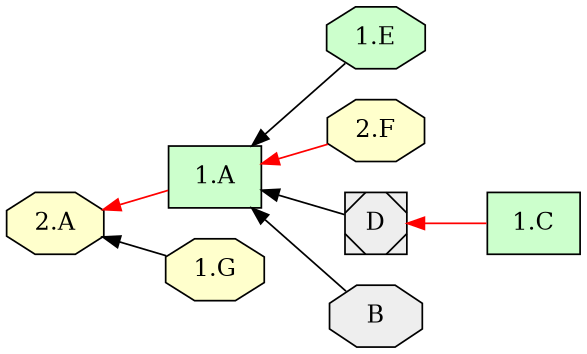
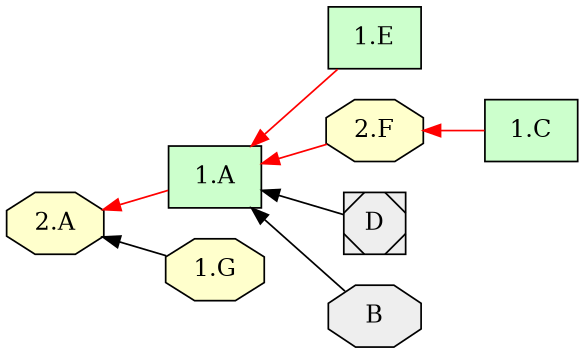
(376, 38) -> (375, 38)
(305, 99) -> (301, 102)
(456, 223) -> (463, 131)
